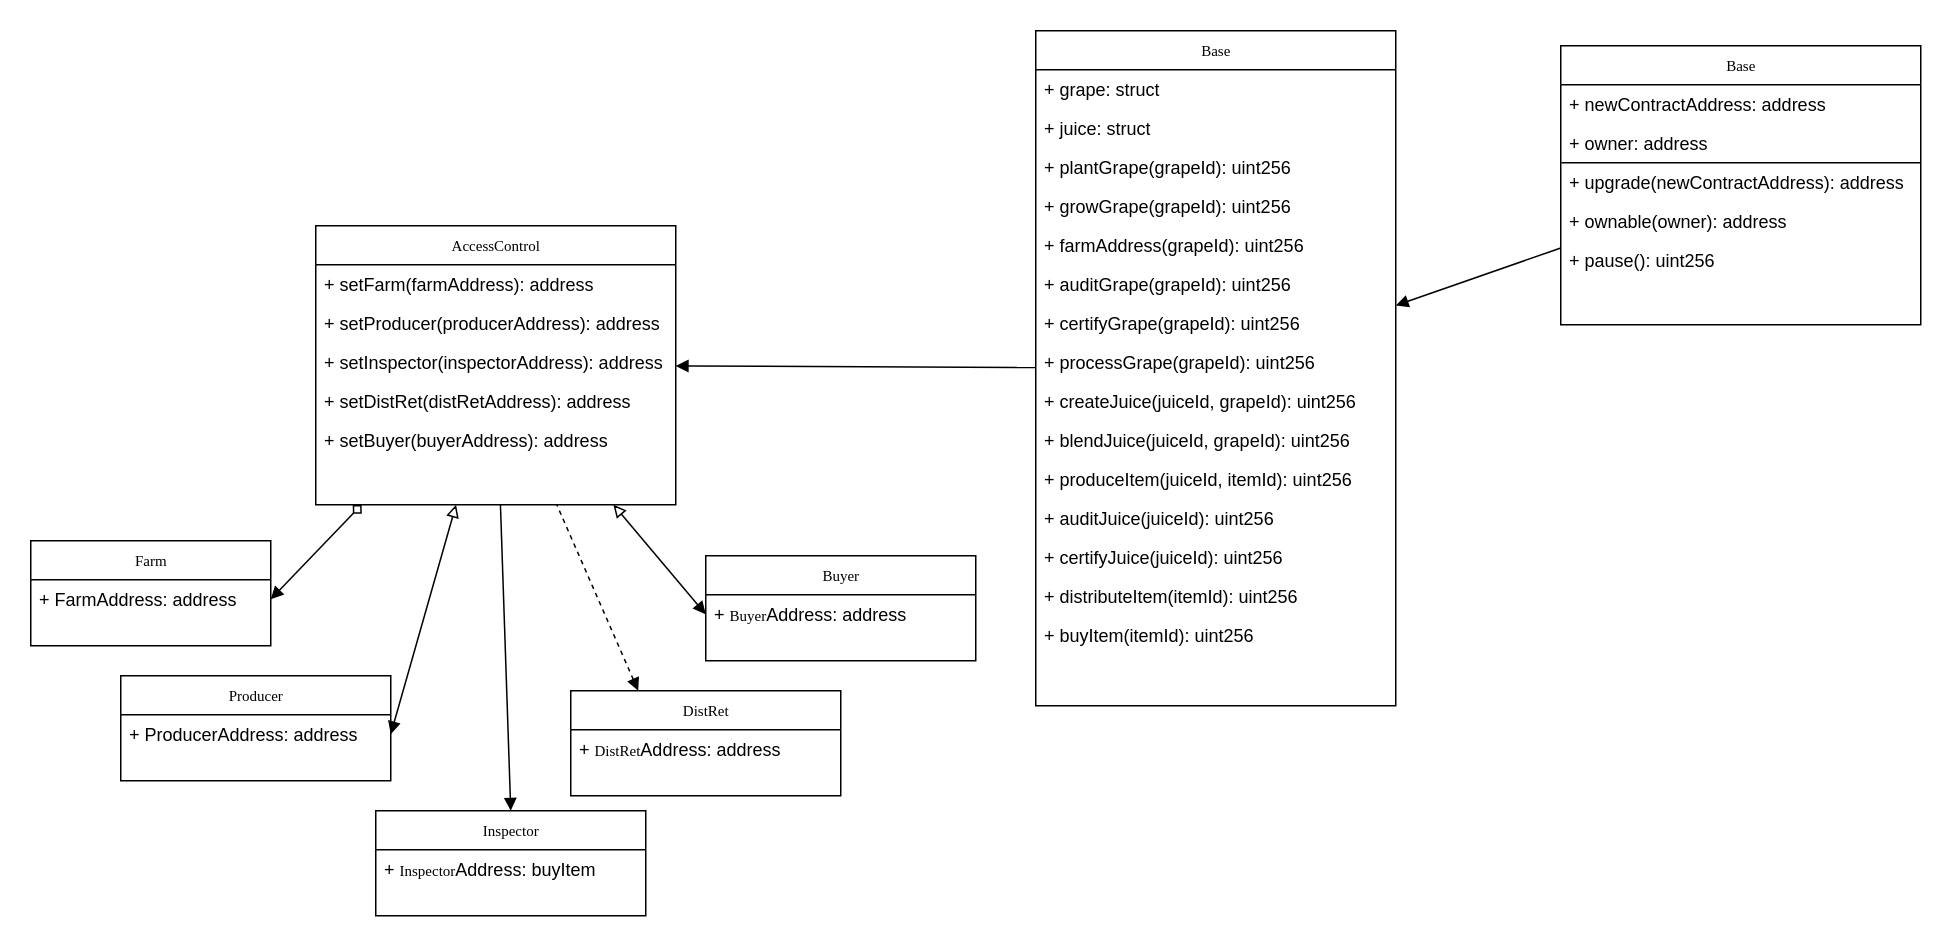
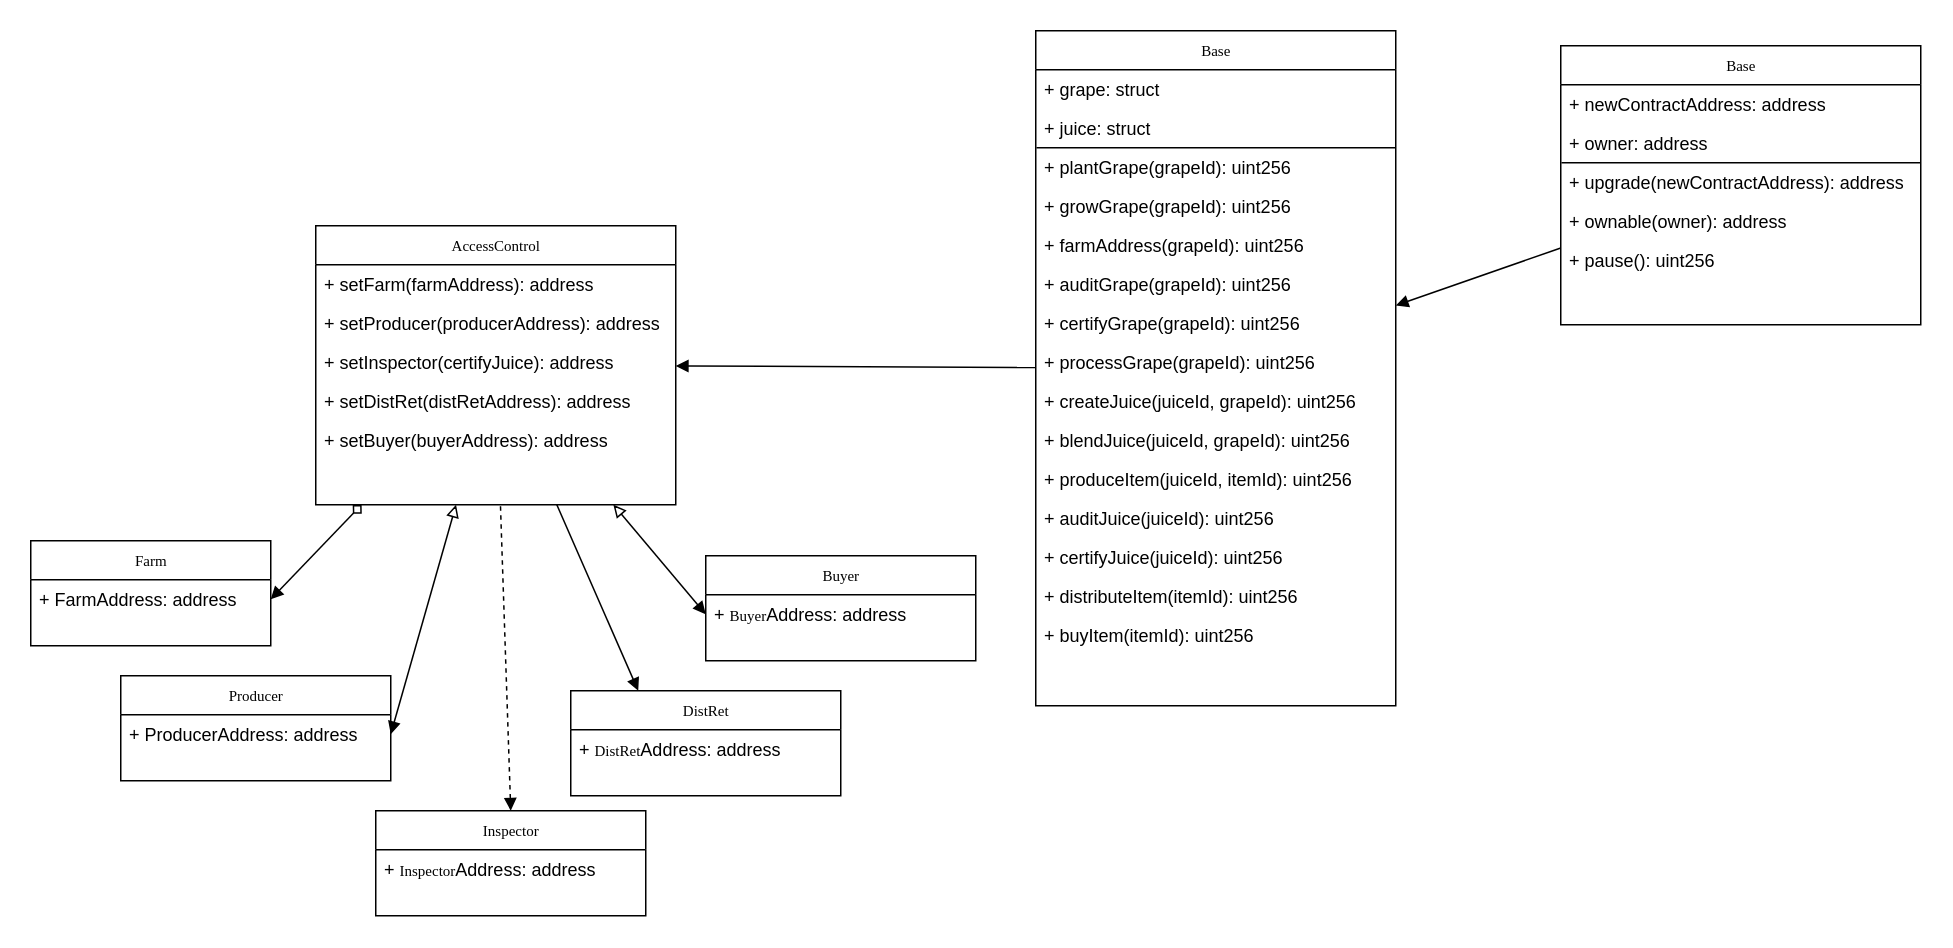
none -> (1216, 148)
(497, 375) -> (497, 375)
(595, 591) -> (595, 591)
(505, 653) -> (505, 653)
(512, 882) -> (512, 882)
